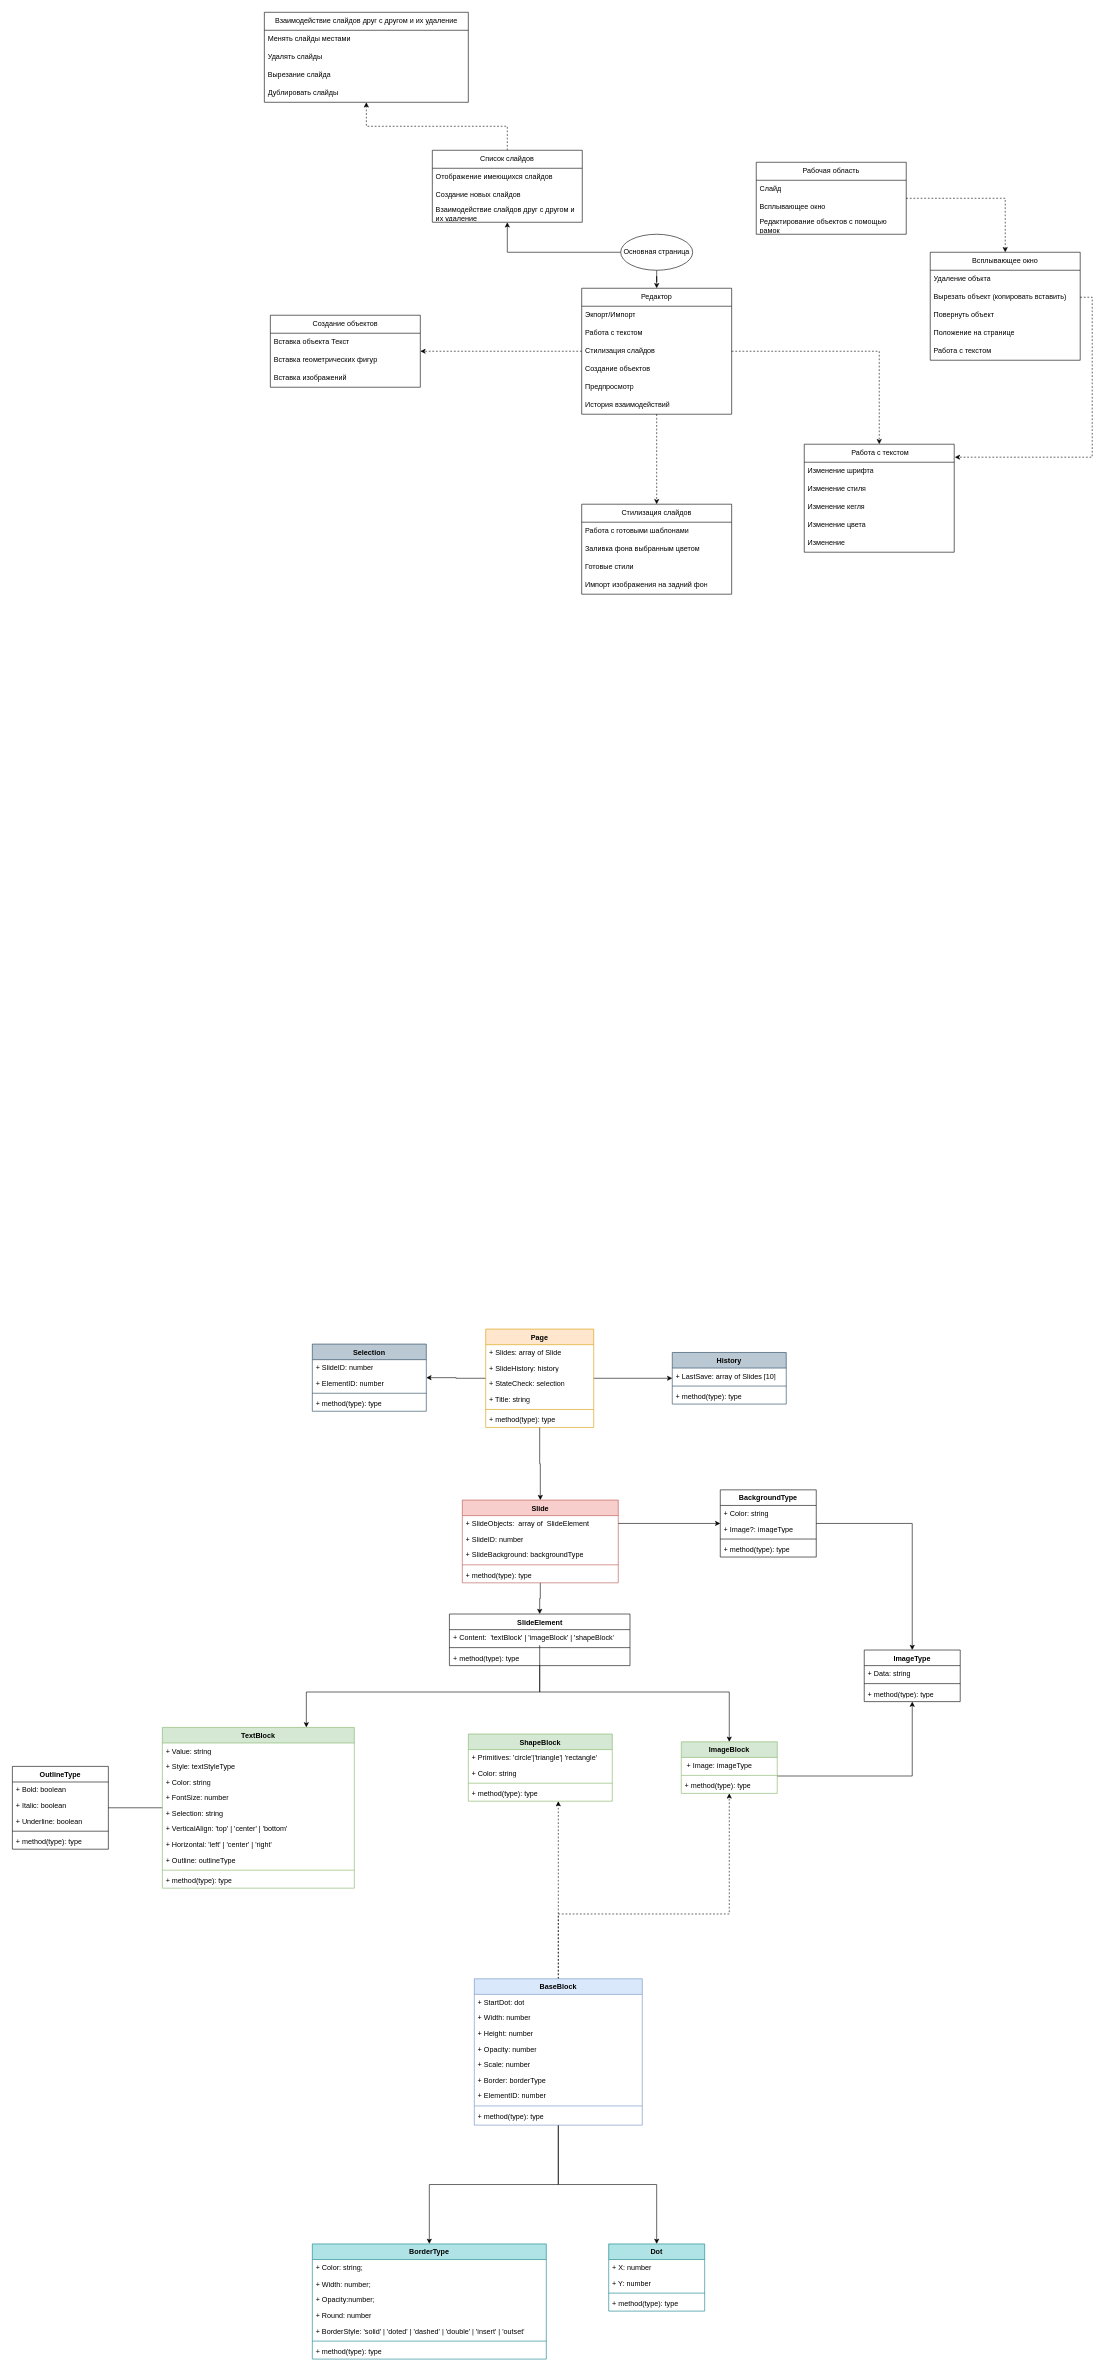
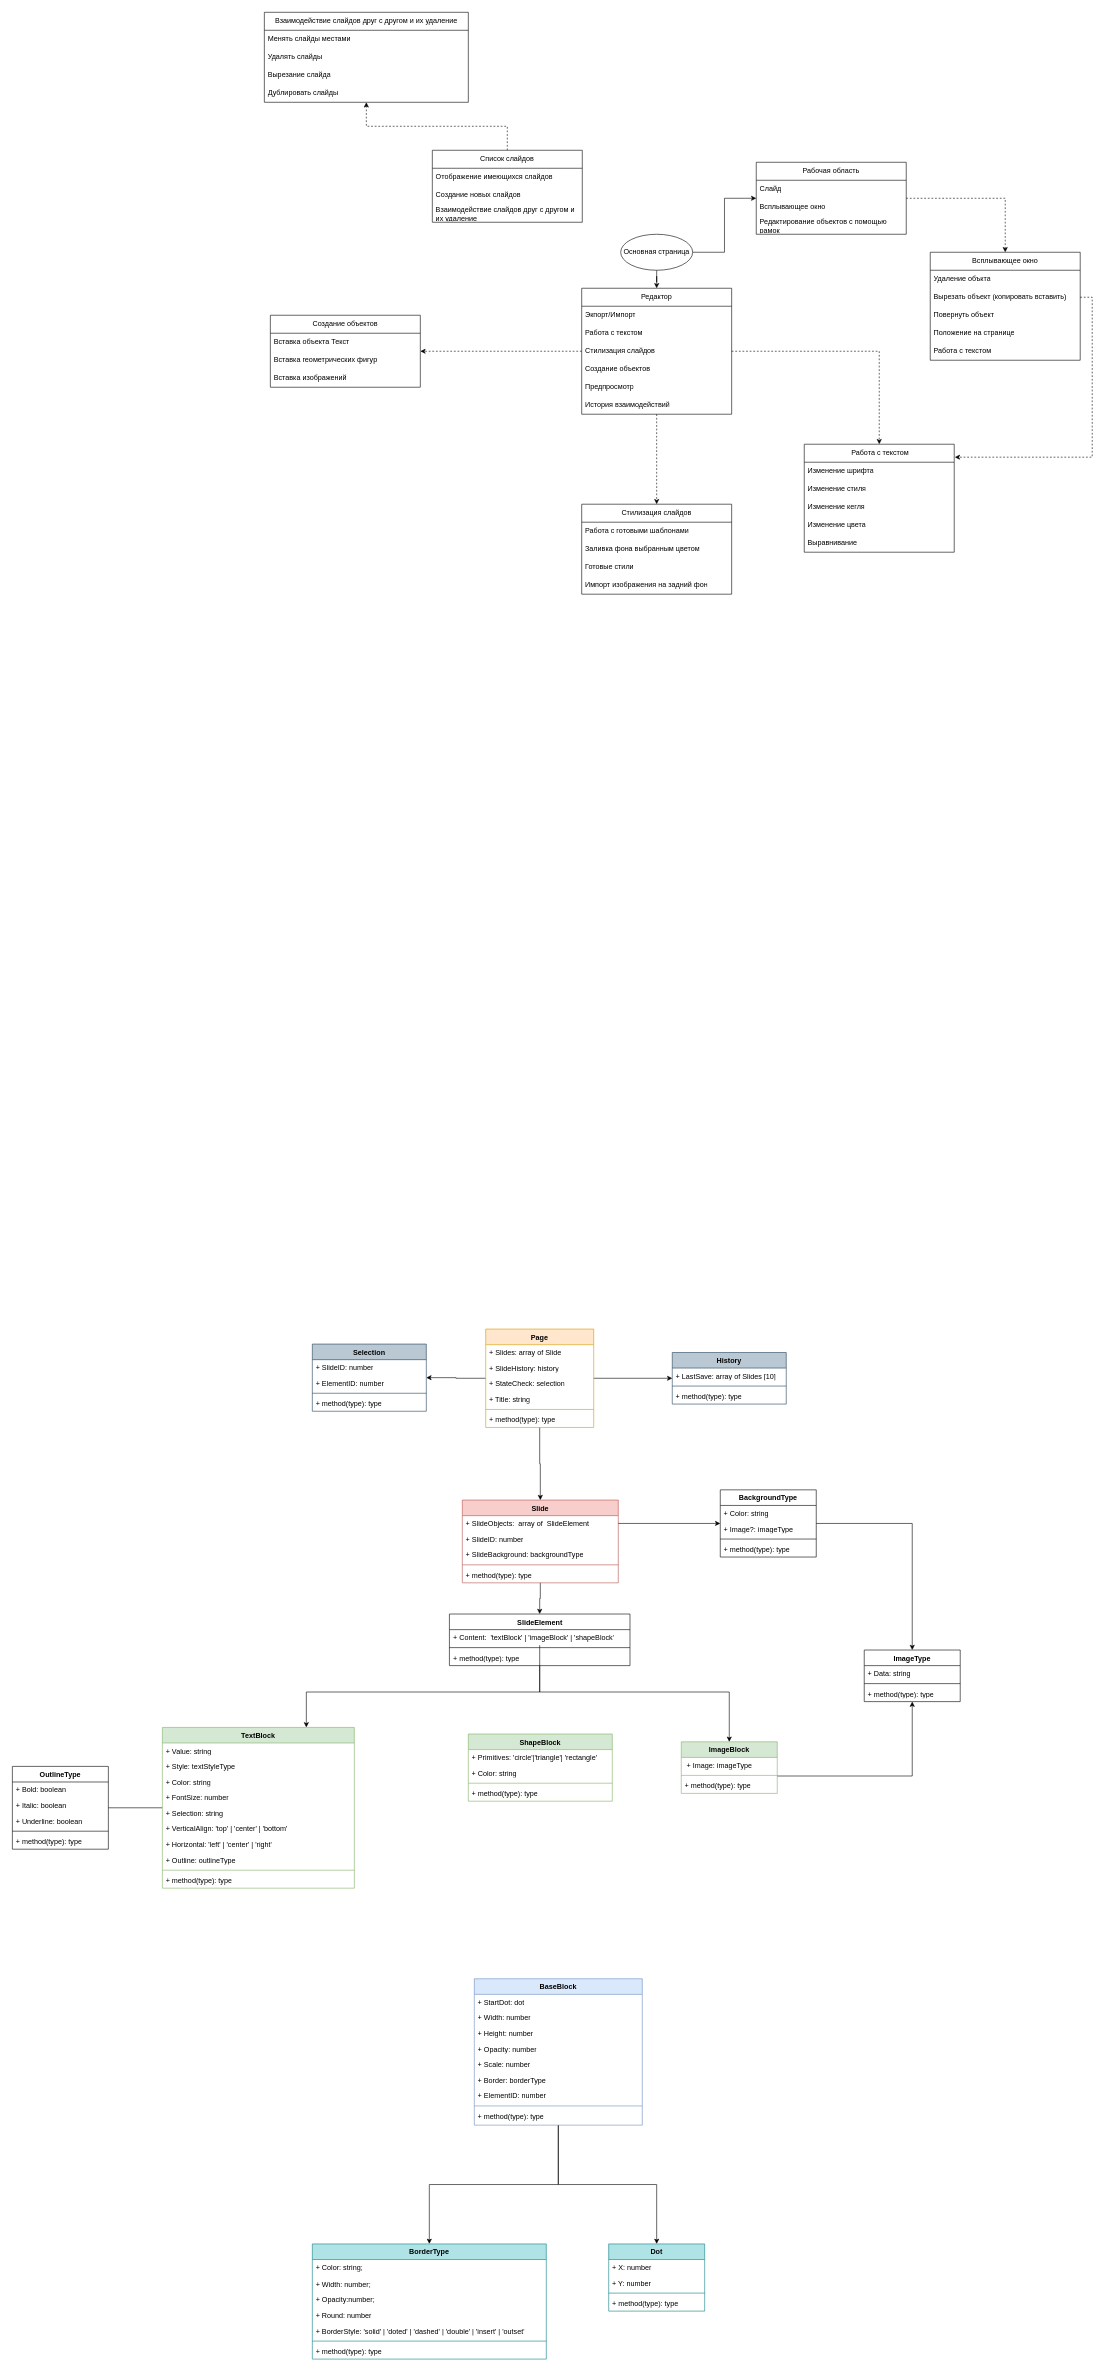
none -> (725, 226)
(507, 252) -> none
(826, 543) -> (832, 543)
(729, 1799) -> none
(558, 1806) -> none
